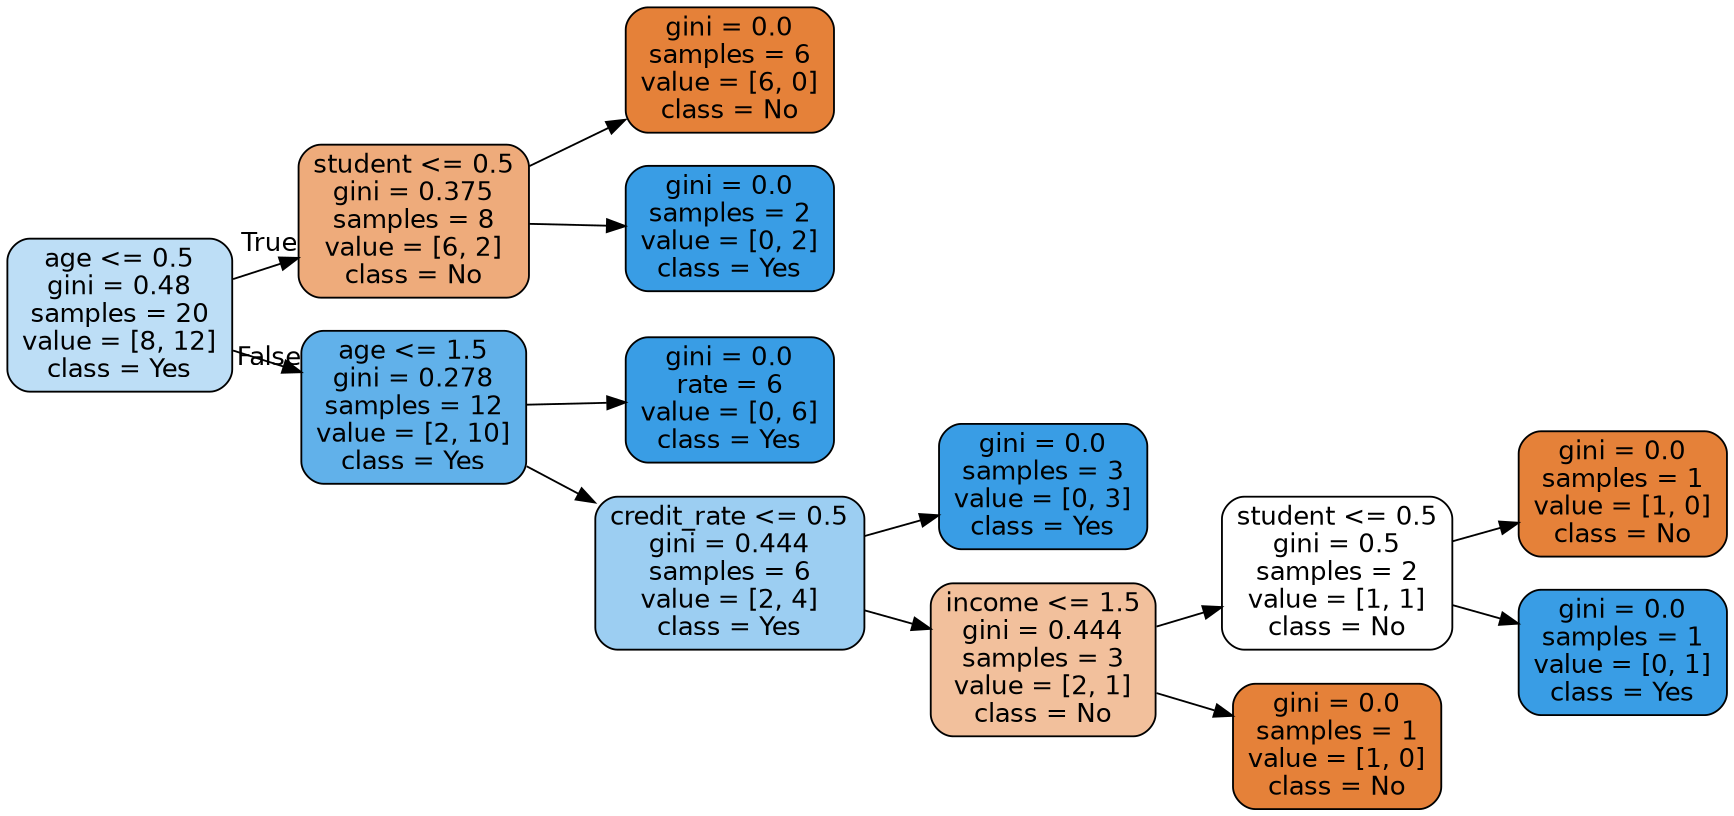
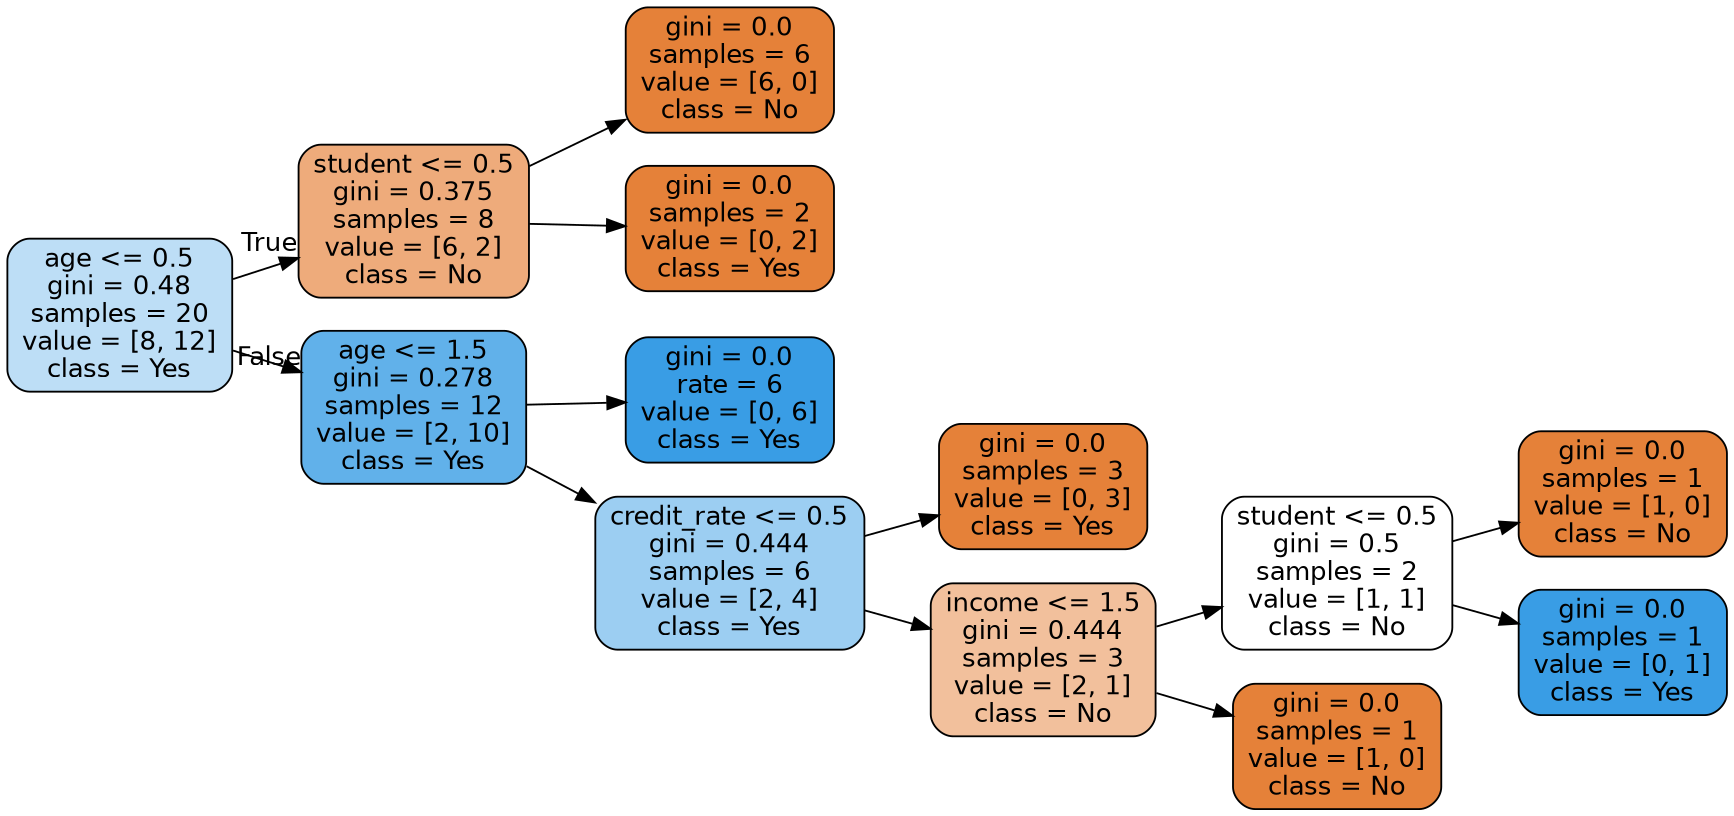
(730, 229) -> (730, 229)
(1043, 487) -> (1043, 487)
